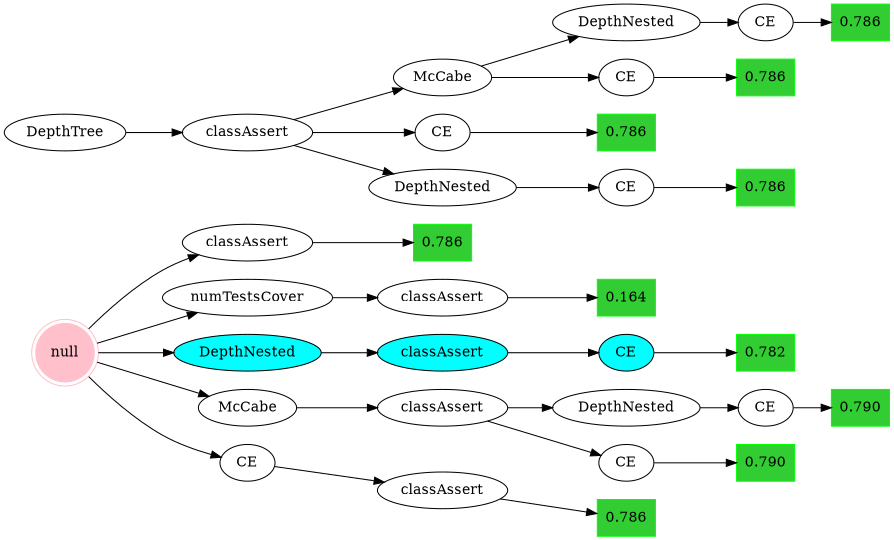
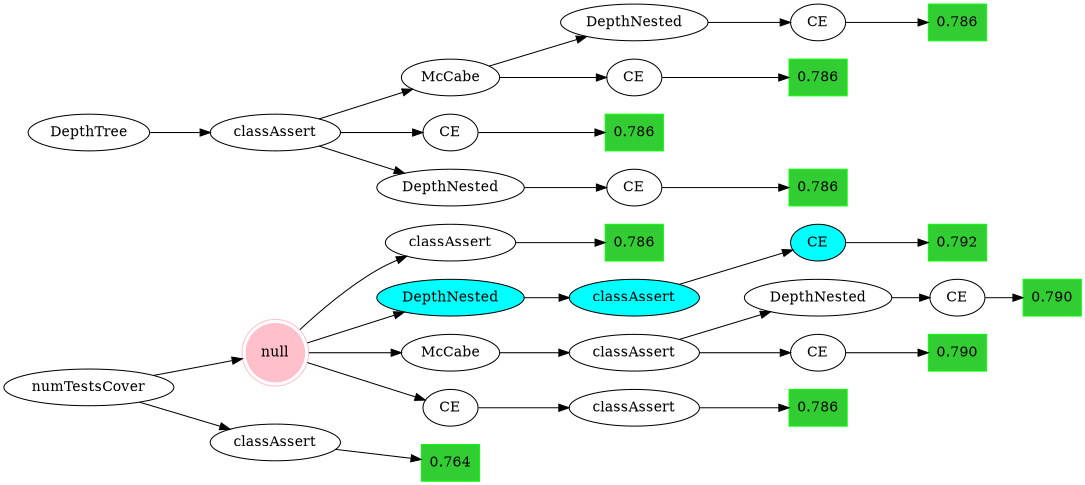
(626, 298) -> (451, 463)
(142, 329) -> (193, 368)
(766, 353) -> (957, 243)
